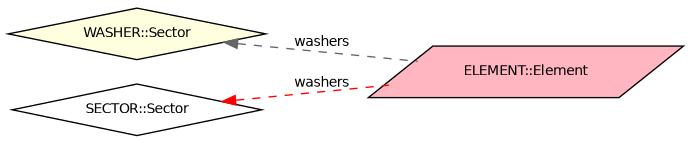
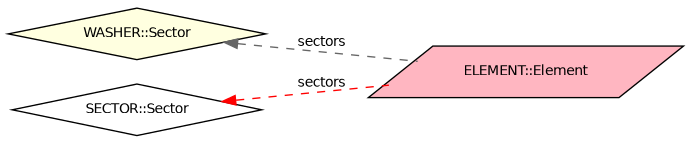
(320, 43) -> (320, 43)
(320, 83) -> (320, 83)
